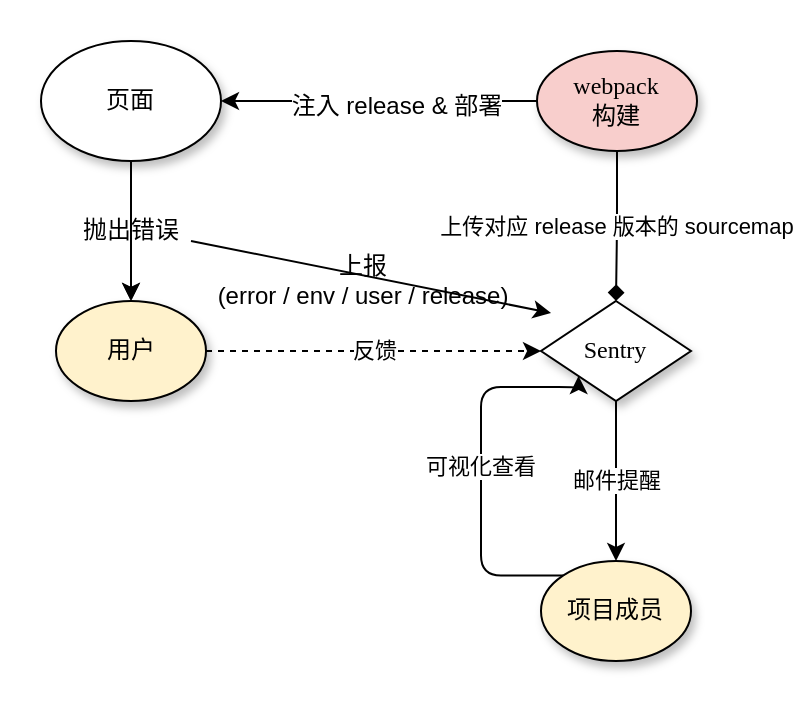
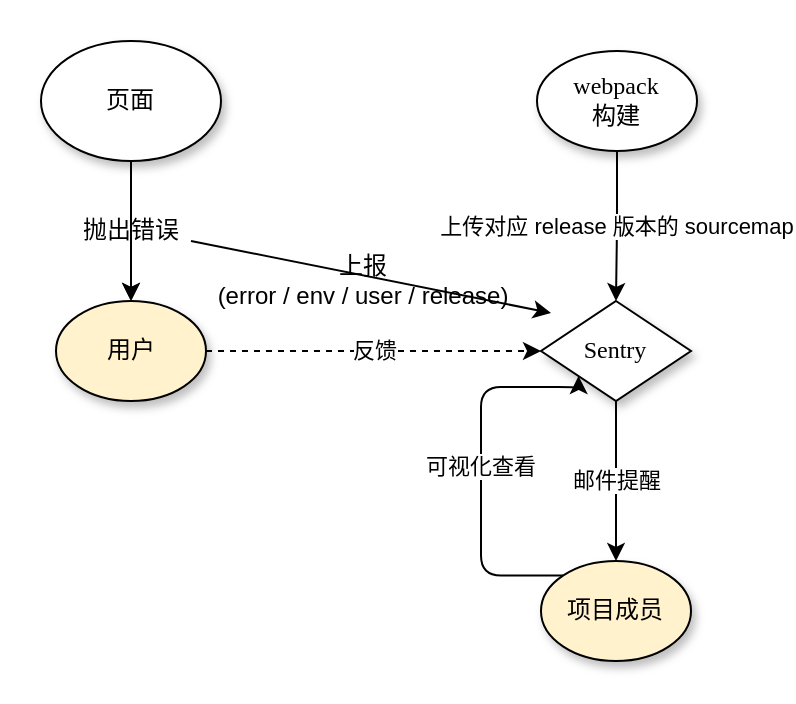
(496, 101) -> none
(617, 101) -> (617, 101)
(616, 284) -> (616, 285)
